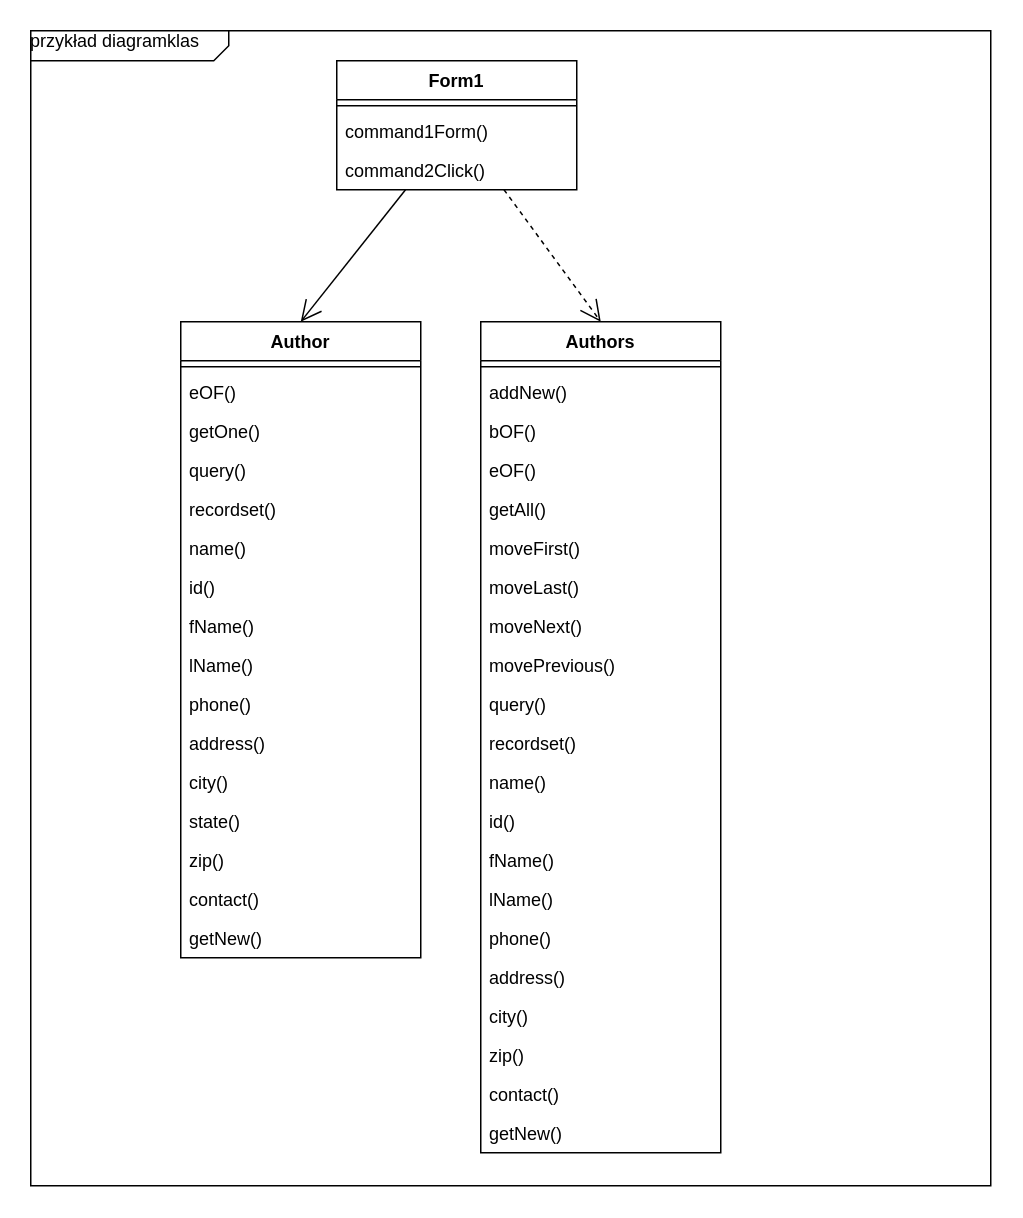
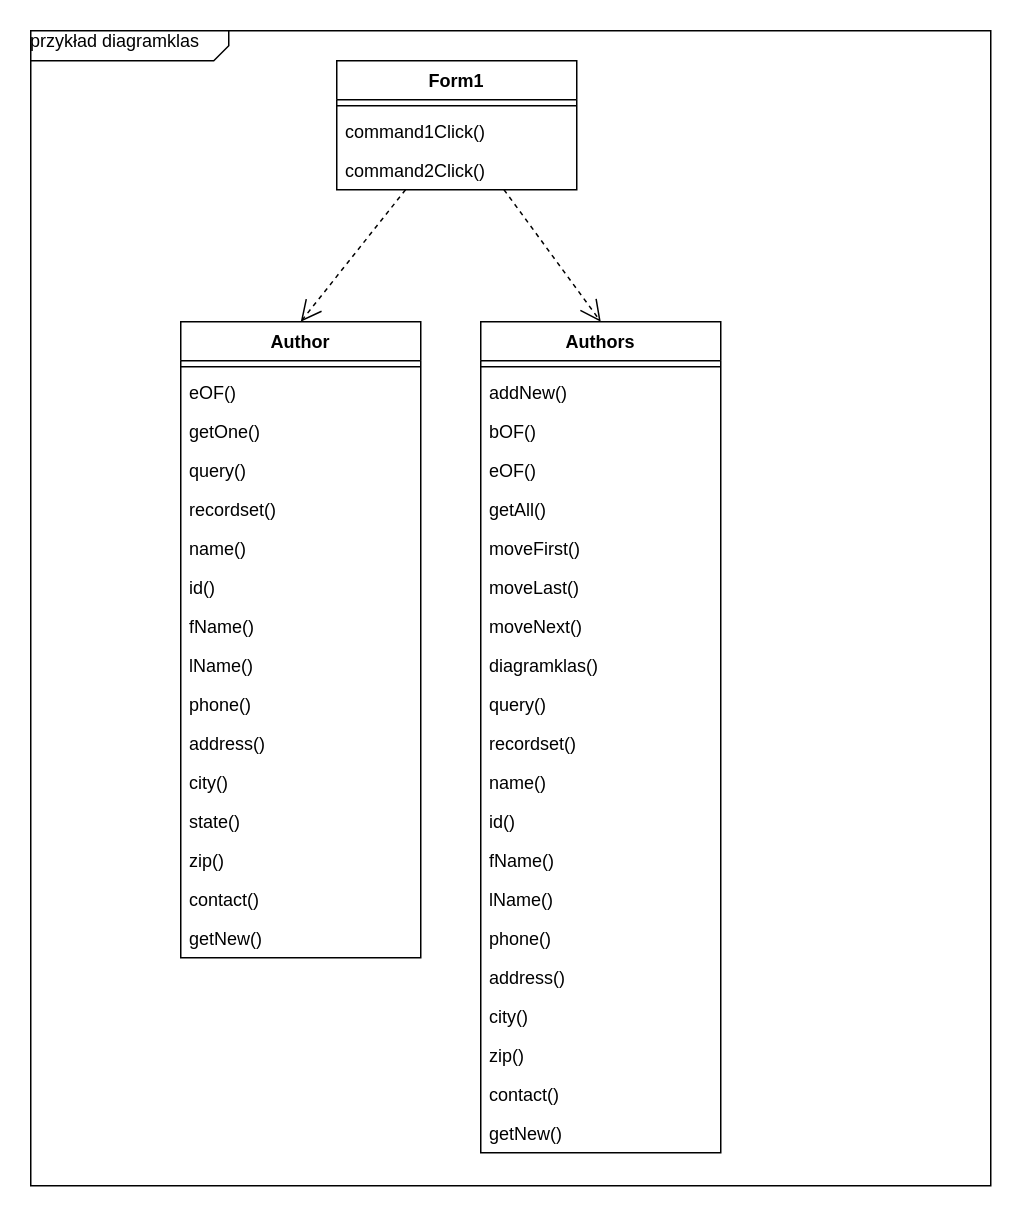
(416, 132) -> (416, 132)
(354, 255) -> (354, 255)
(557, 666) -> (550, 666)
